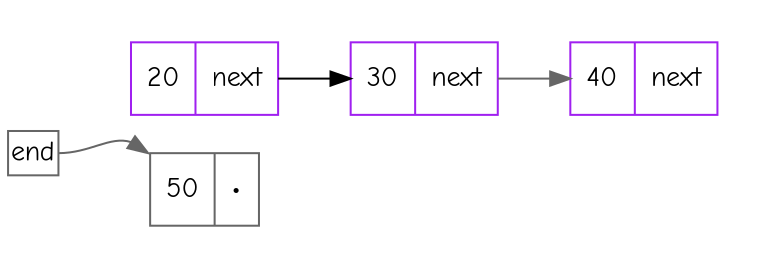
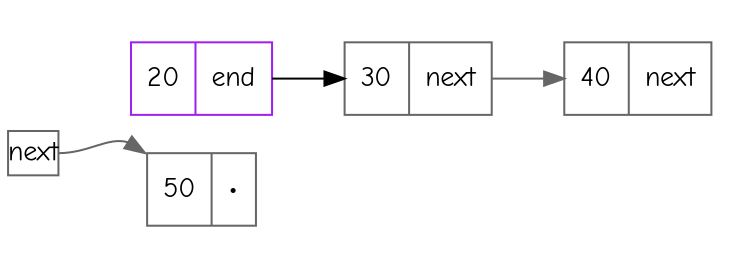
(237, 78) -> (234, 78)
(424, 79) -> (418, 79)
(644, 79) -> (638, 79)
(33, 153) -> (33, 153)
